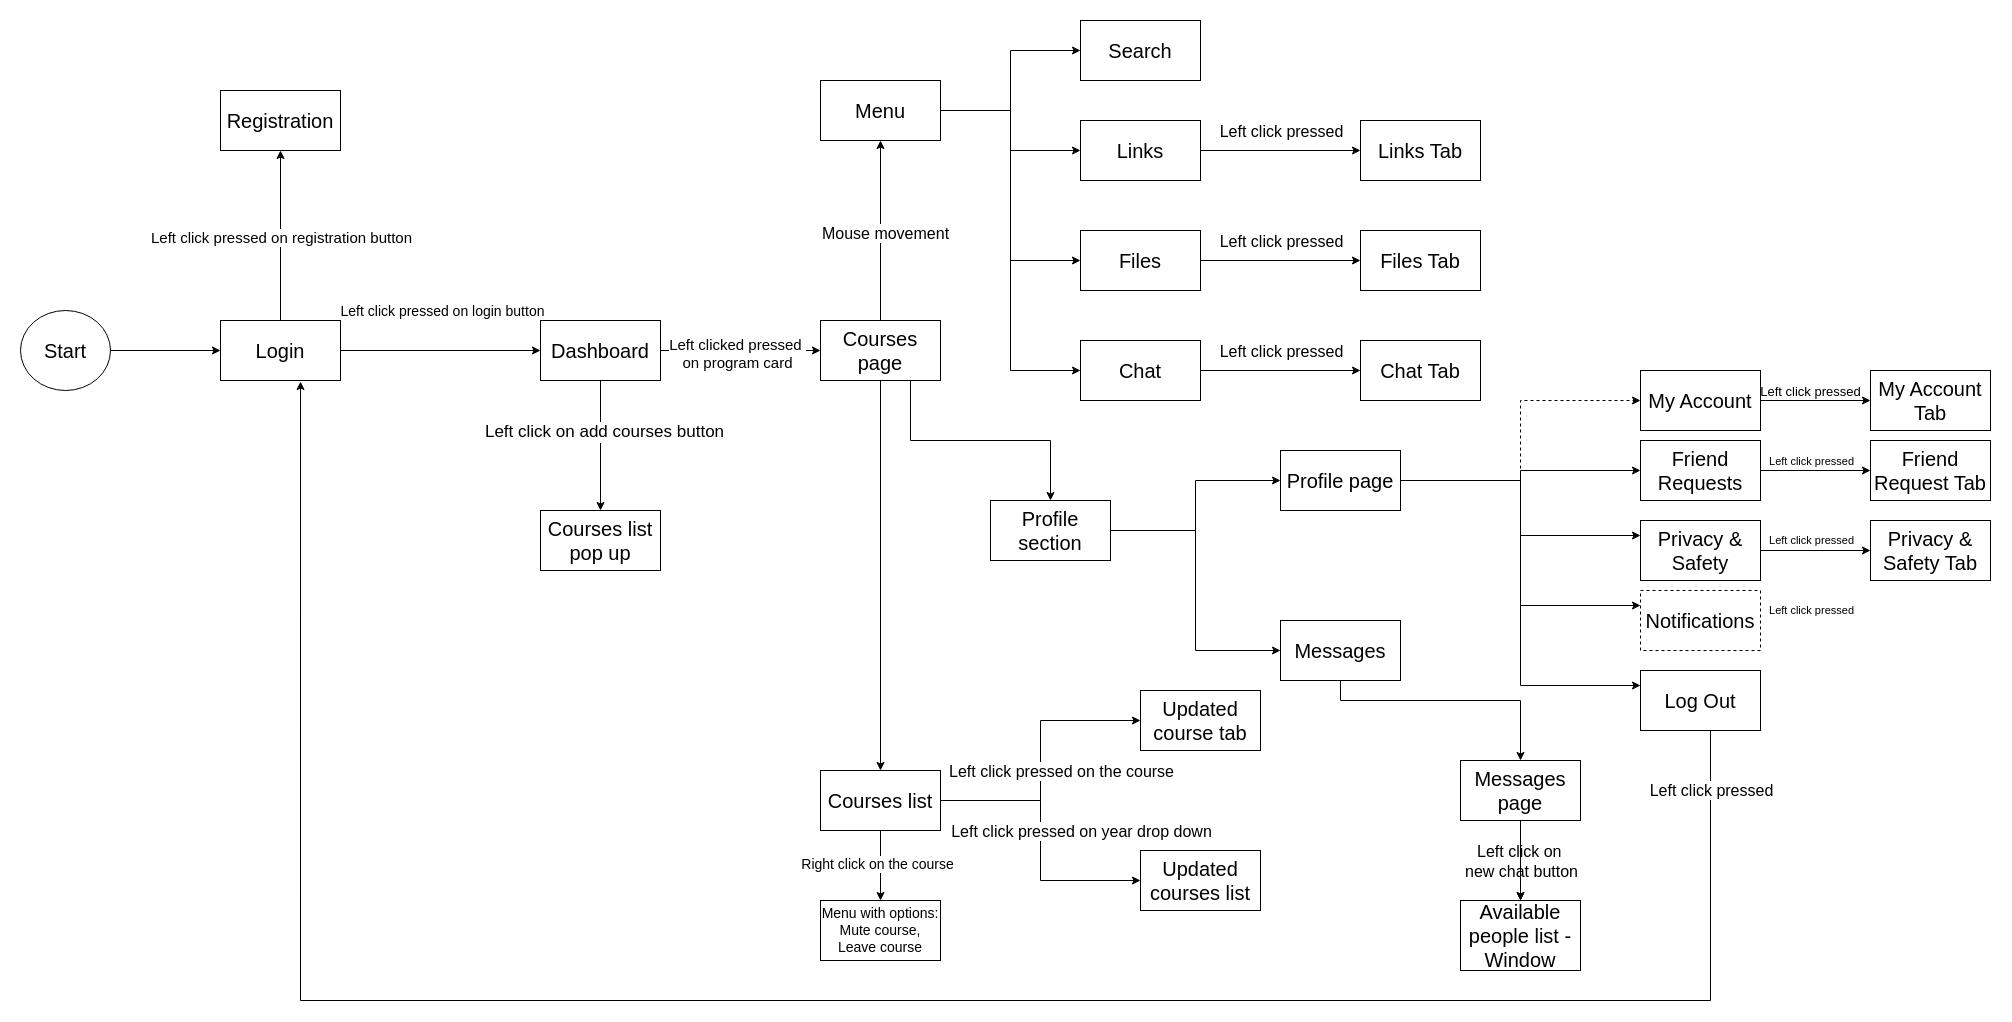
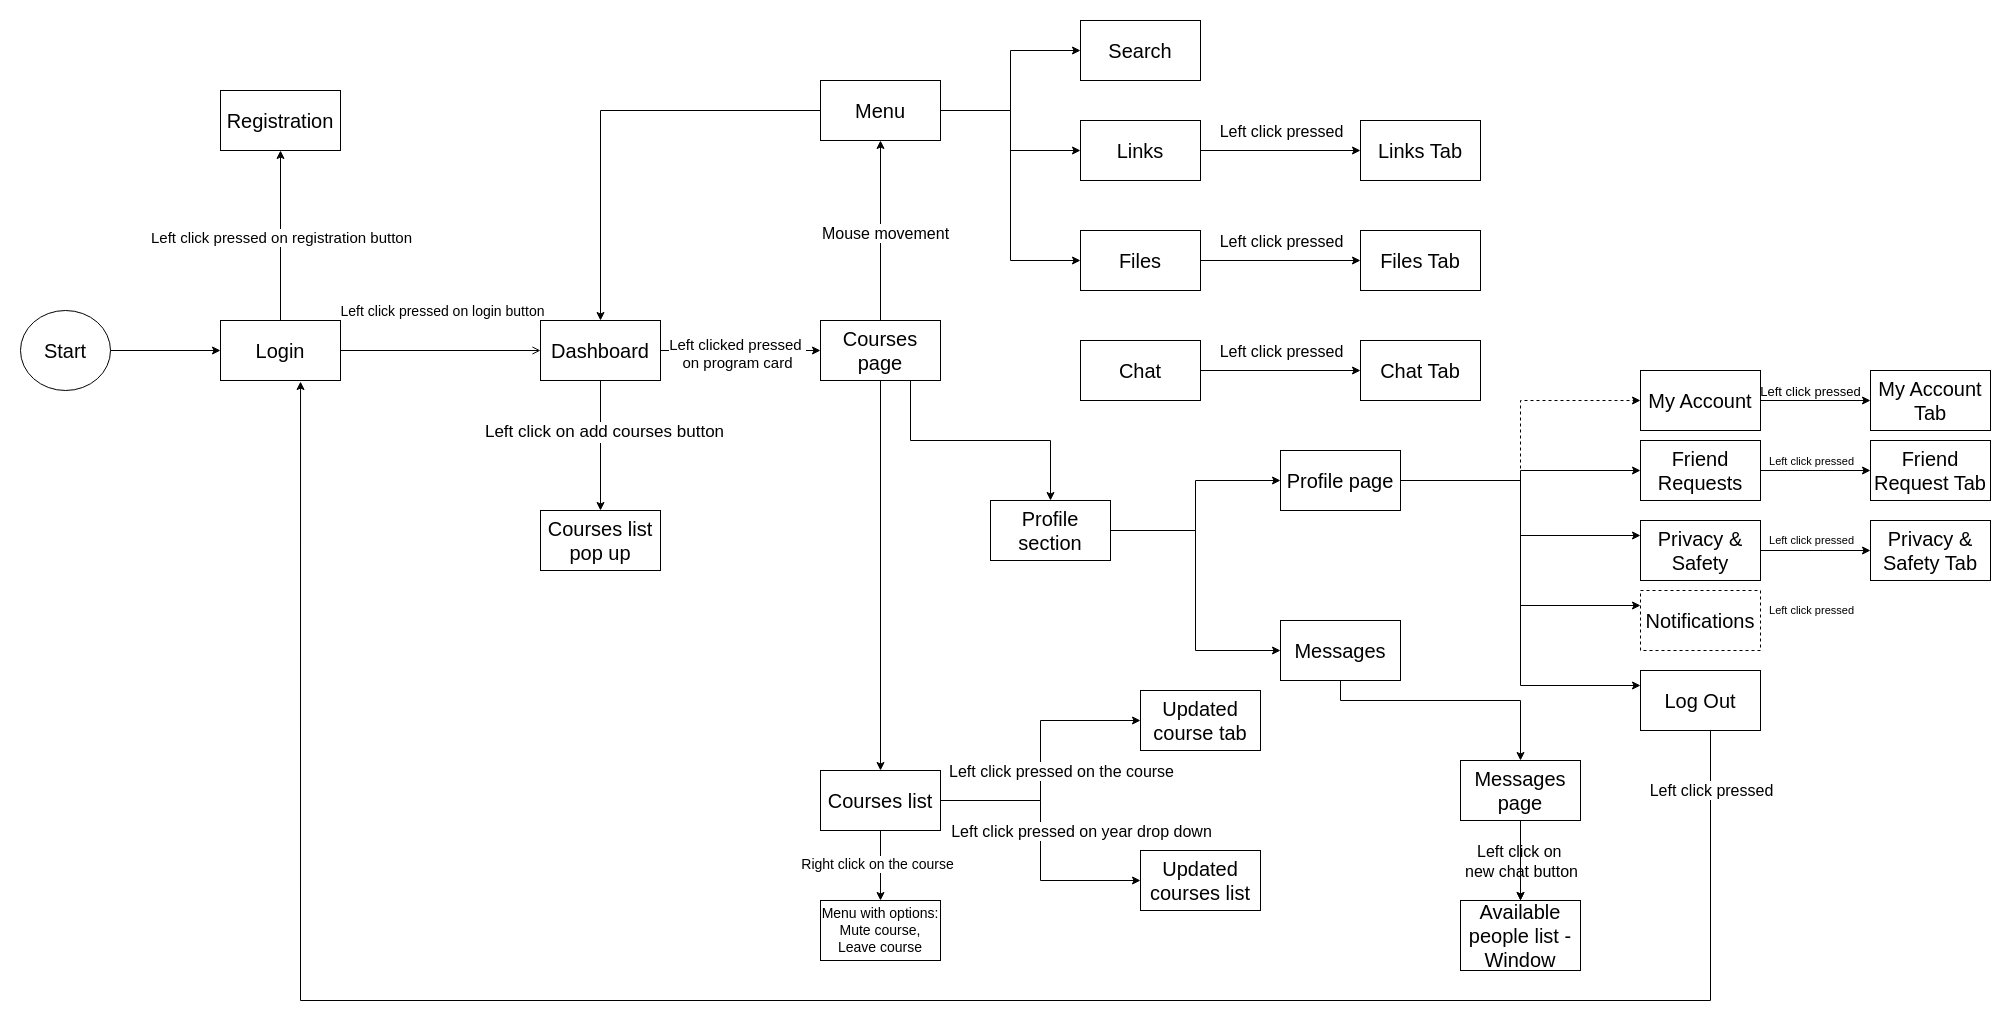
(1011, 348) -> (610, 111)
(532, 351) -> (534, 351)
